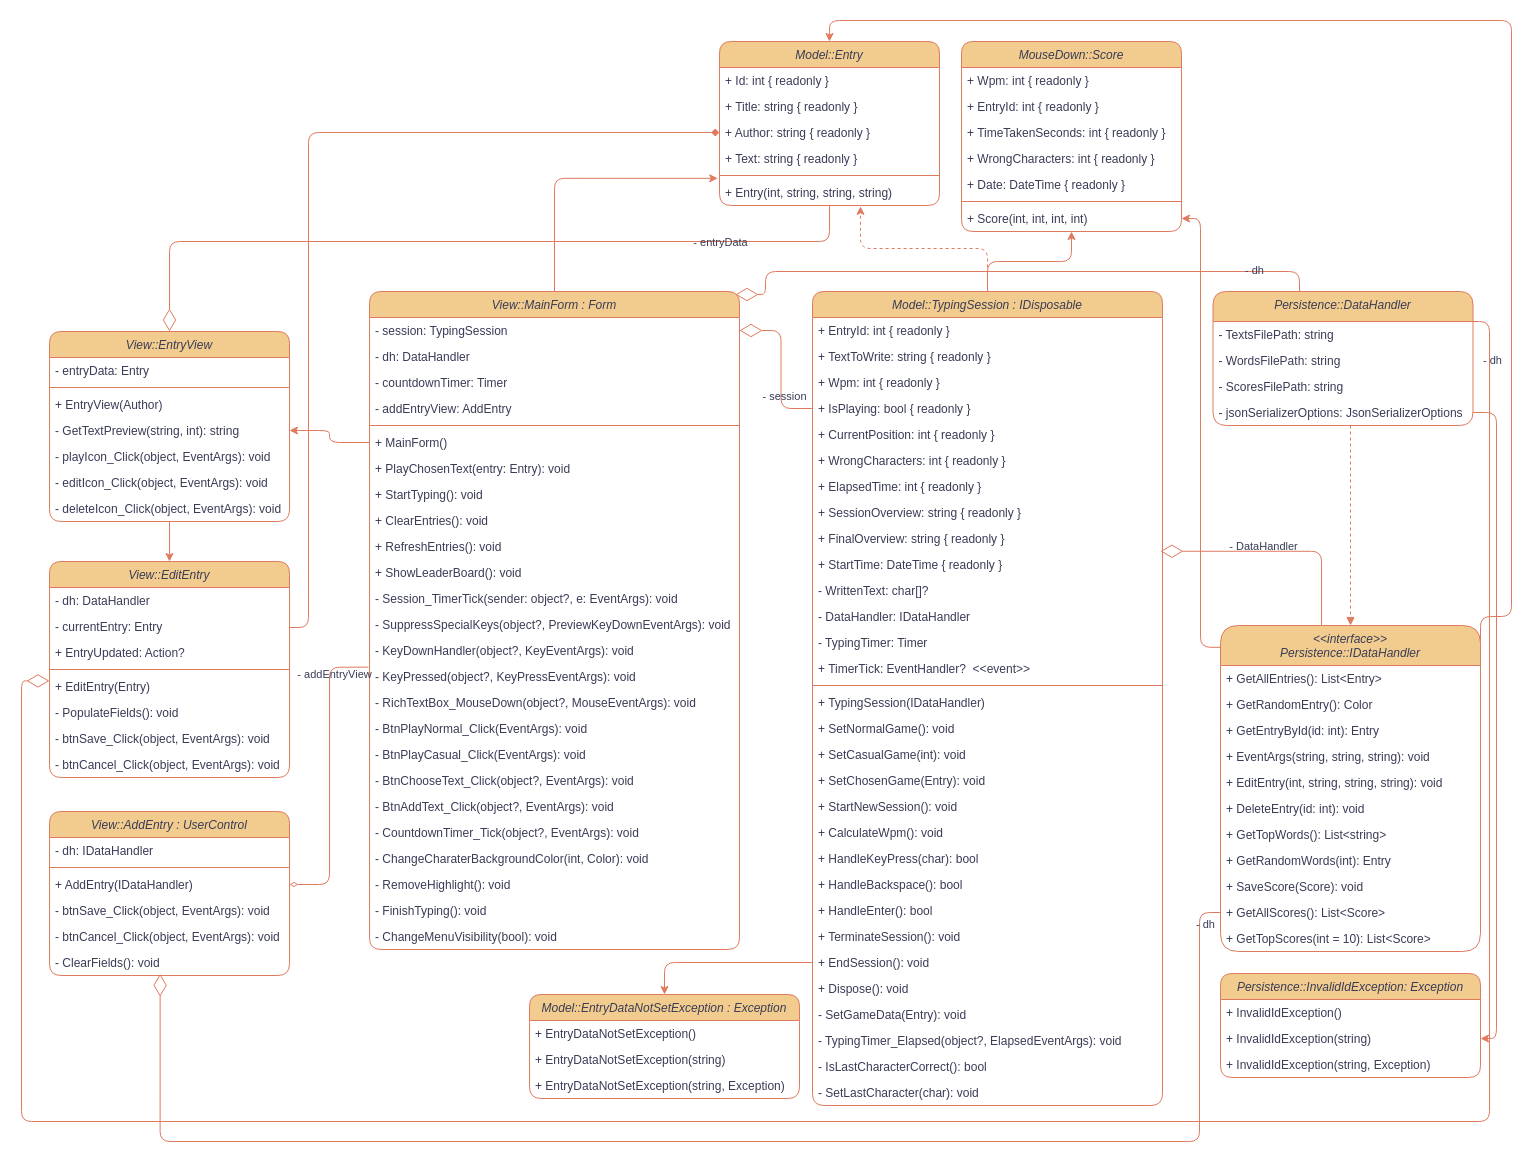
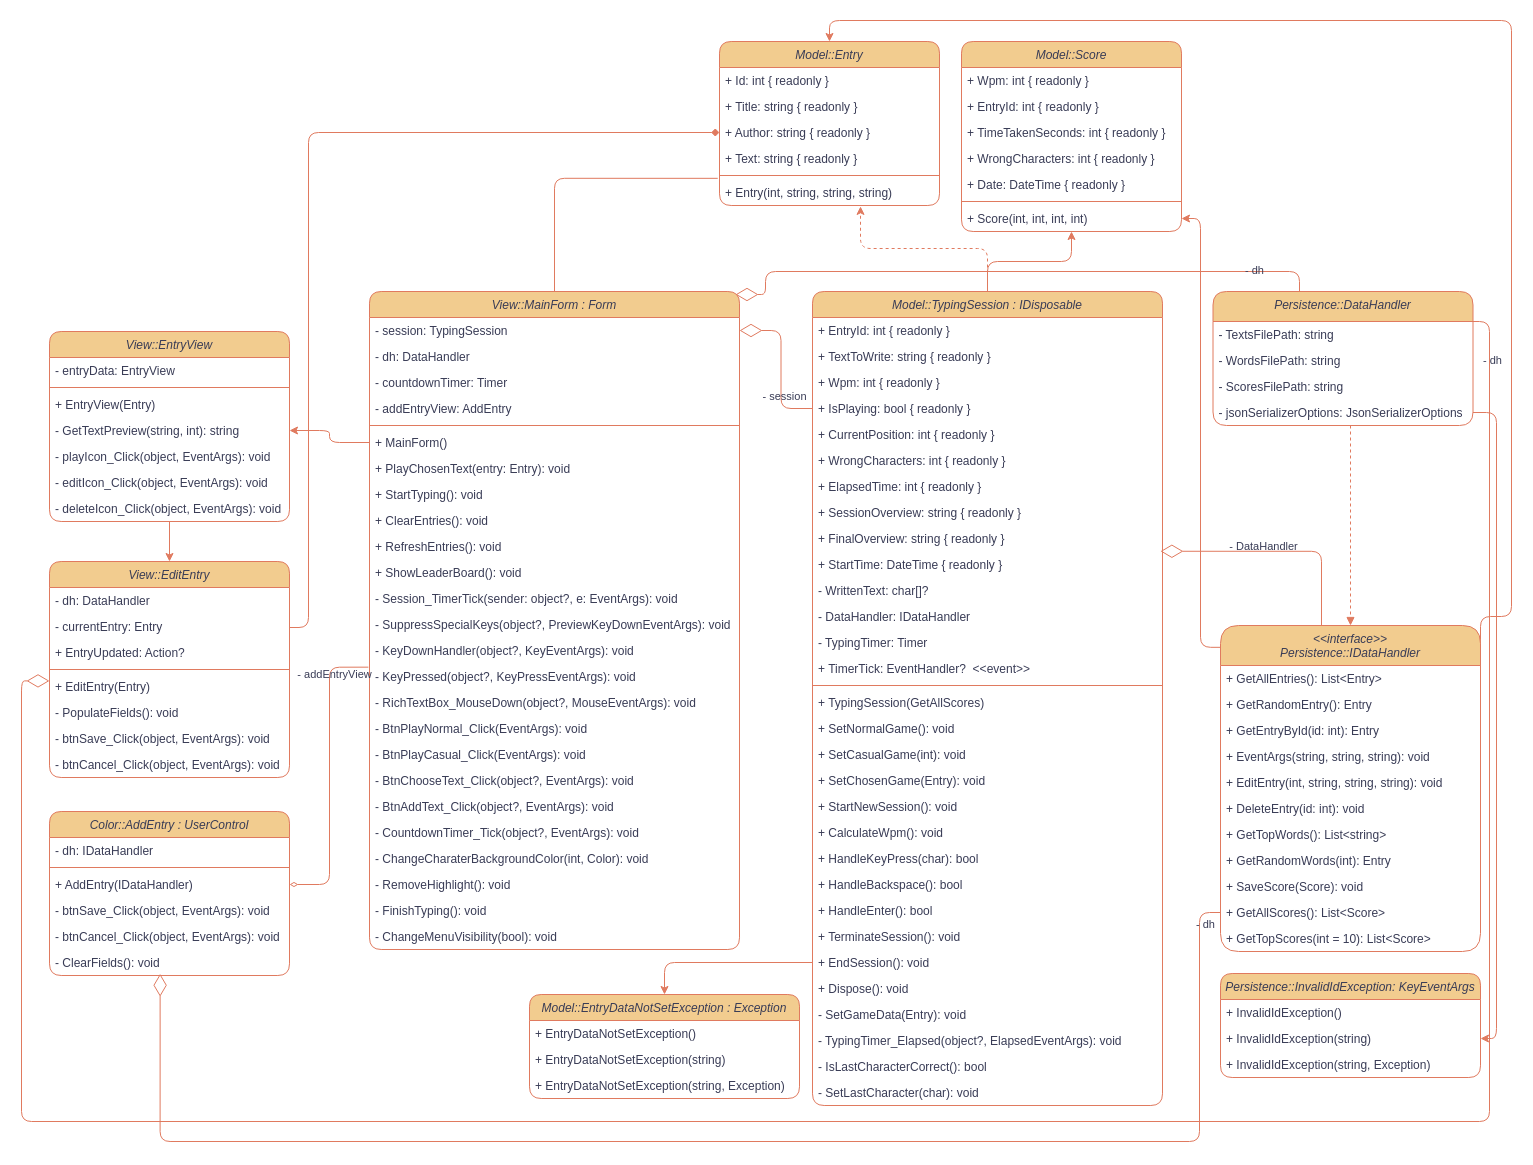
(1071, 55) -> (1071, 55)
(709, 178) -> (712, 178)
(483, 242) -> none
(111, 371) -> (123, 371)
(116, 405) -> (112, 405)
(909, 703) -> (908, 703)
(1304, 705) -> (1305, 705)
(169, 825) -> (169, 825)
(1350, 987) -> (1350, 987)
